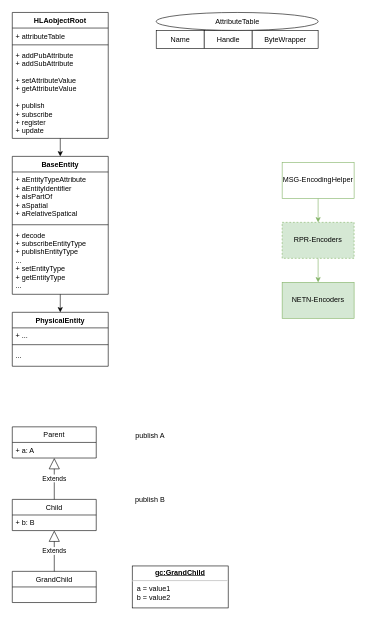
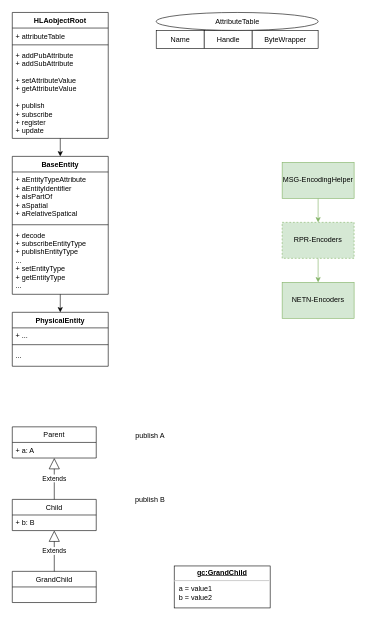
(318, 180) -> (318, 180)
(180, 587) -> (222, 587)
